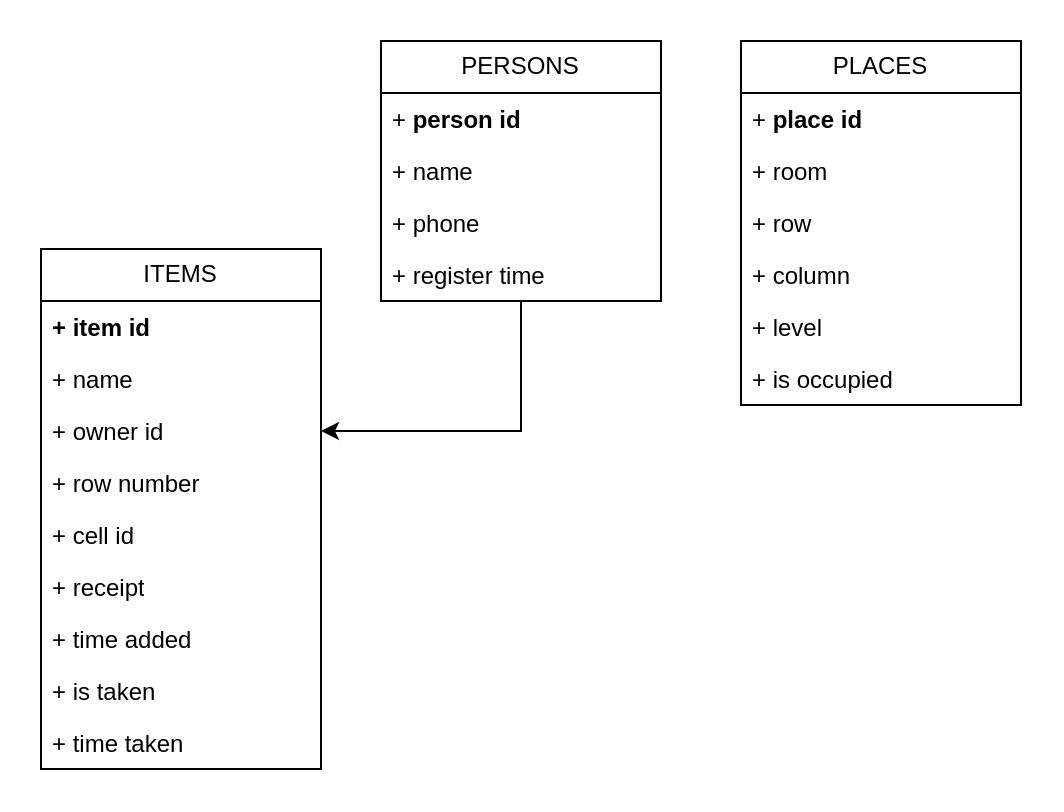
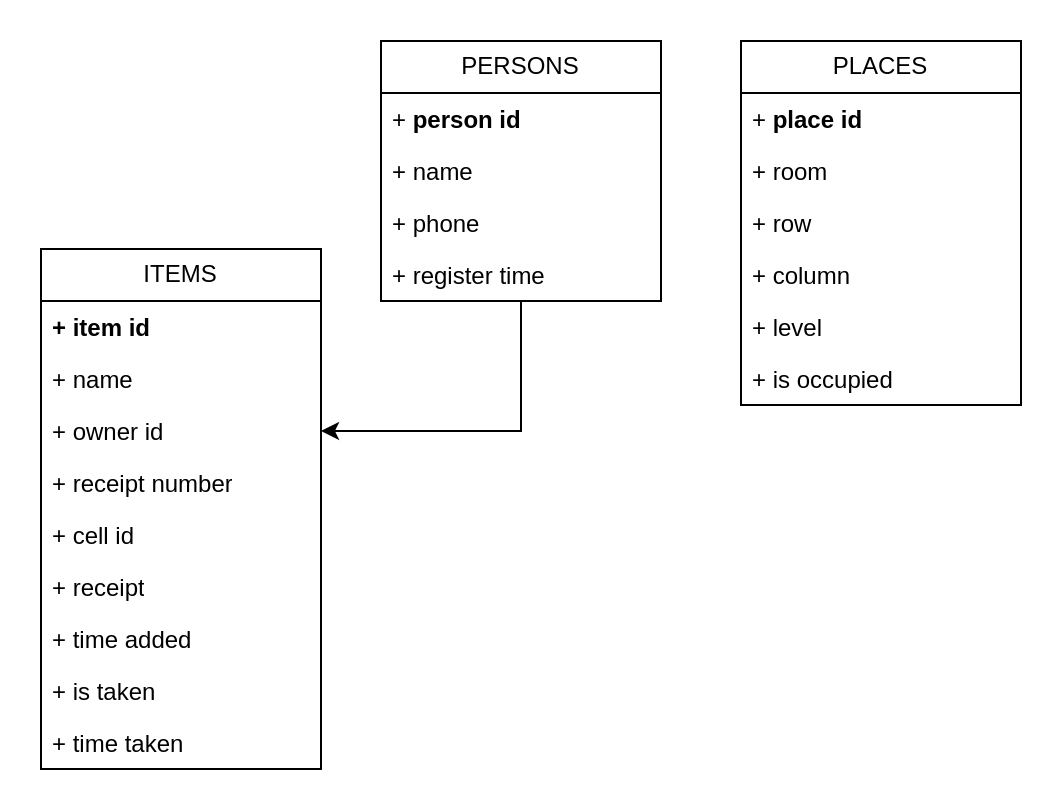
(127, 485) -> (151, 485)
